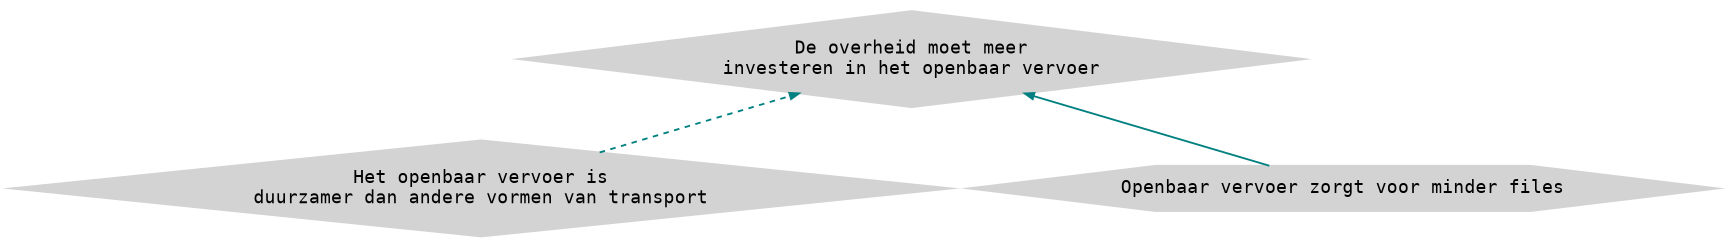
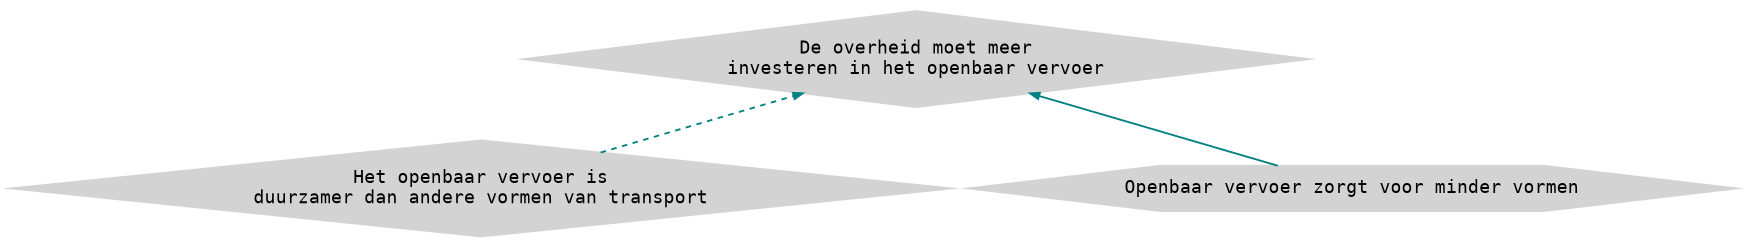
(1343, 188) -> (1352, 188)
